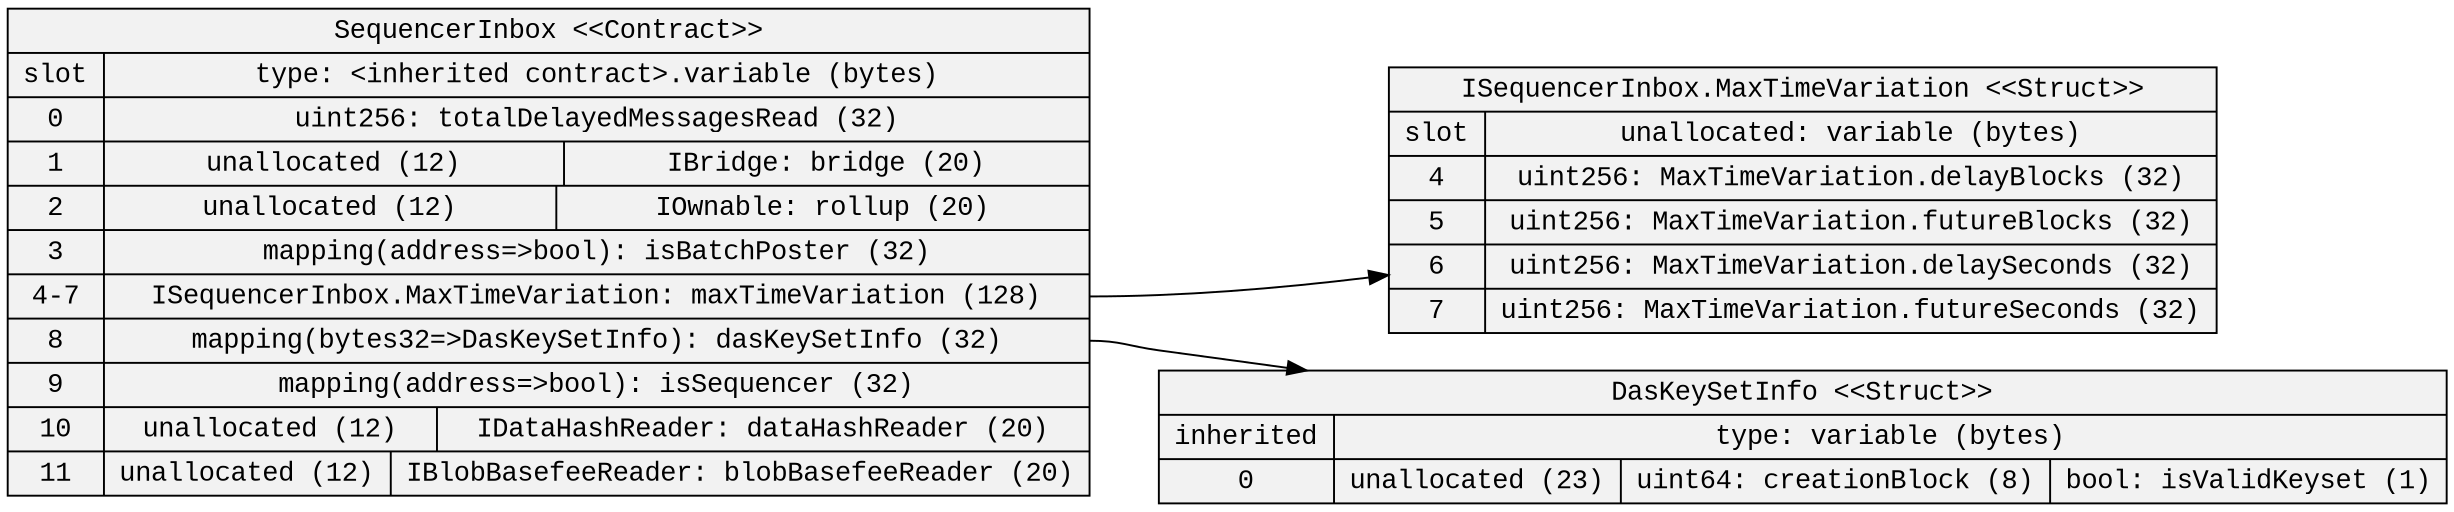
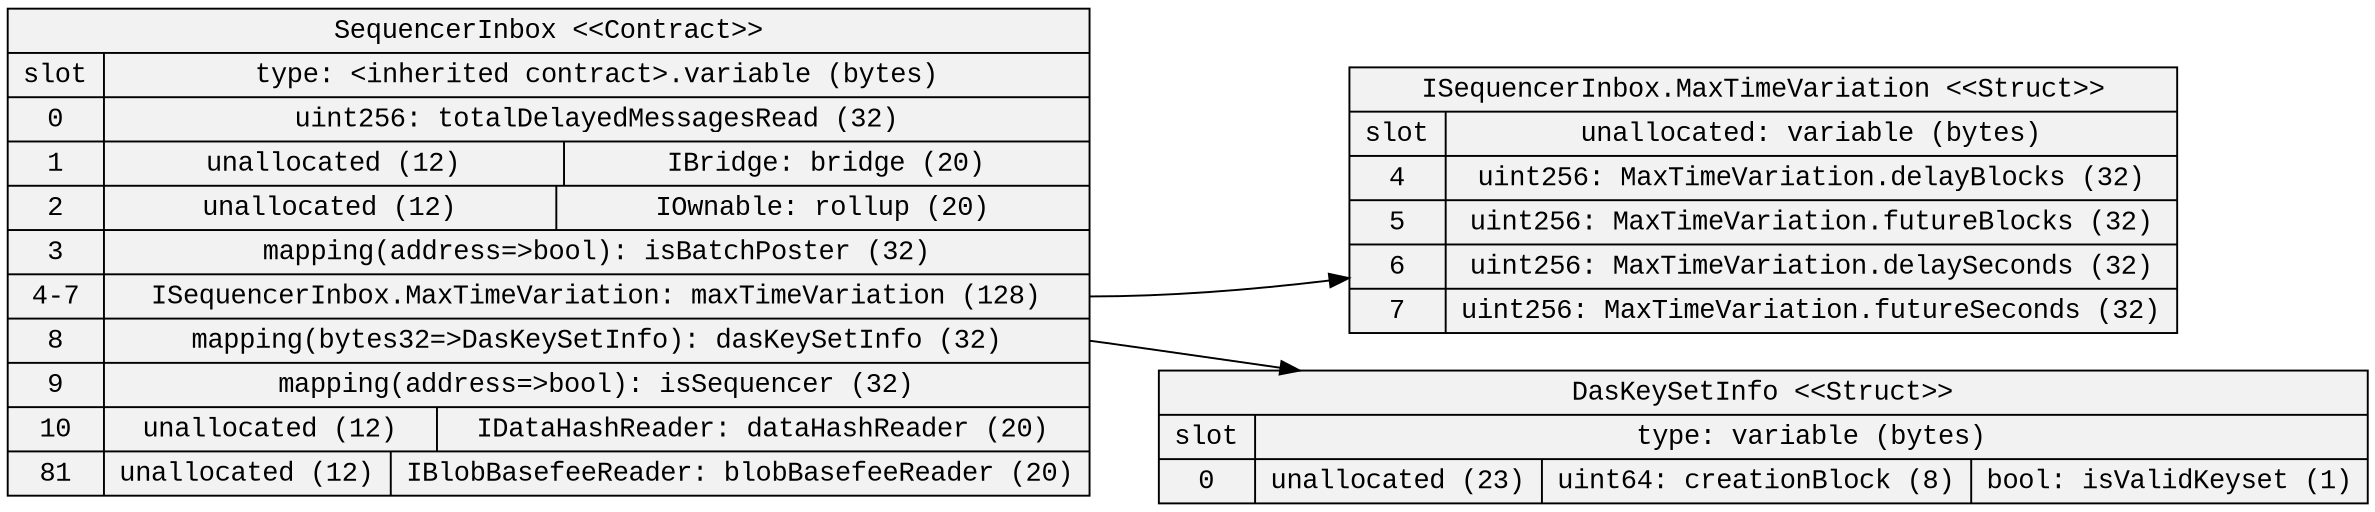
(1246, 436) -> (1207, 436)
(56, 473) -> (56, 473)
